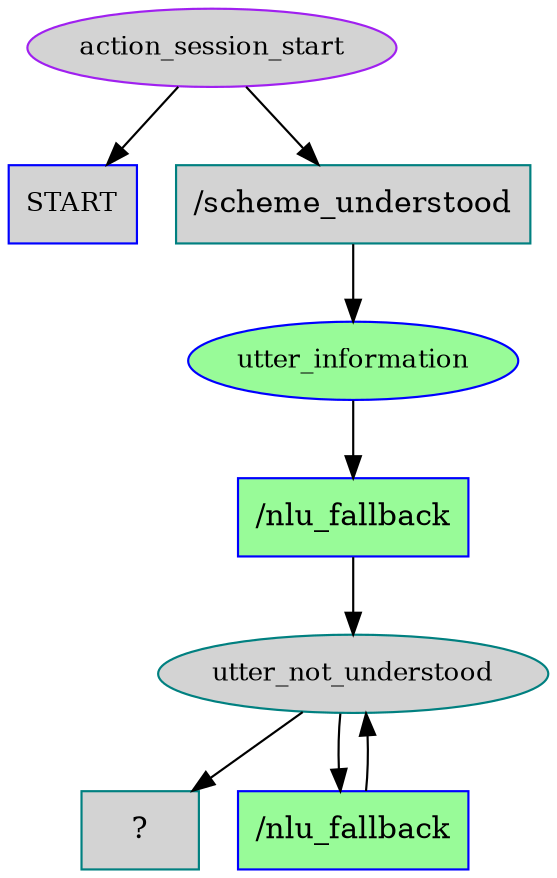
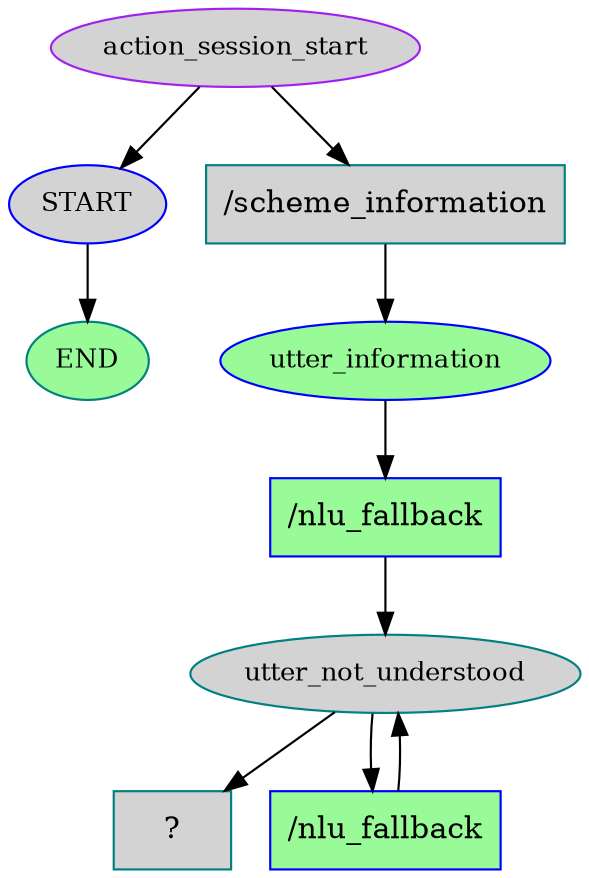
(73, 204) -> (88, 204)
(353, 204) -> (385, 204)
none -> (88, 361)
